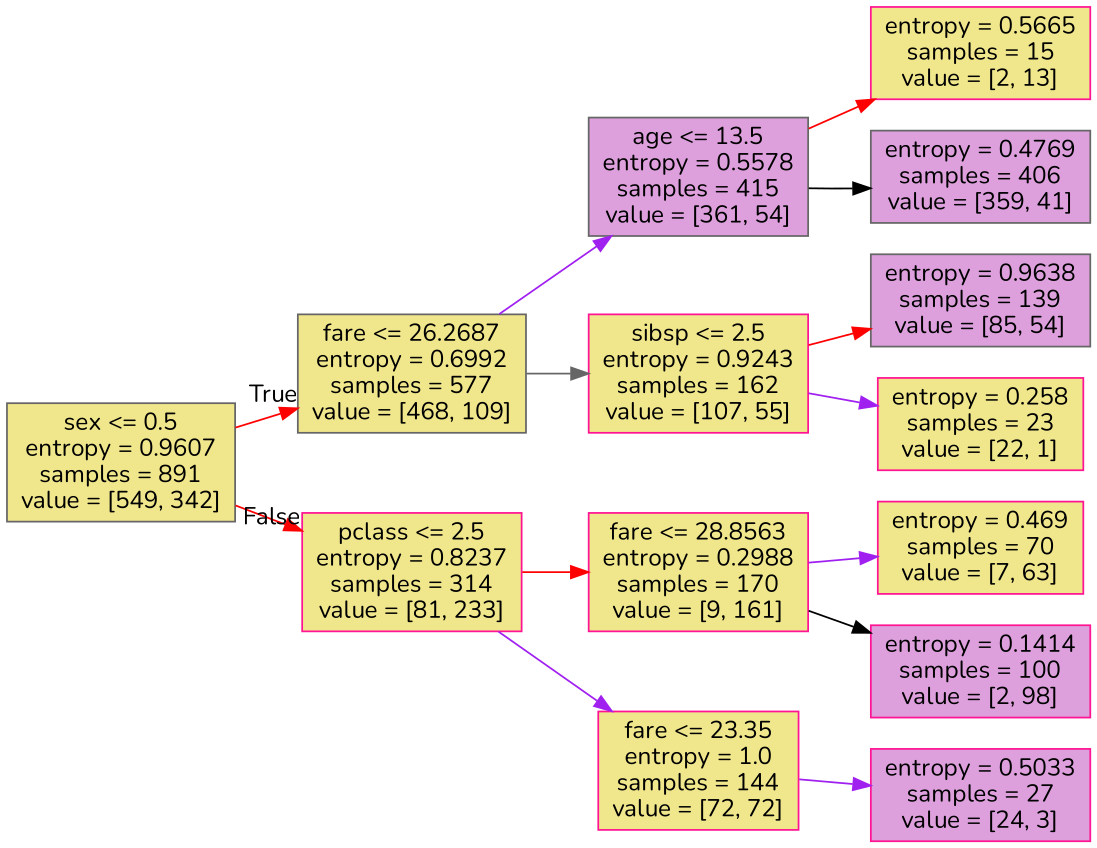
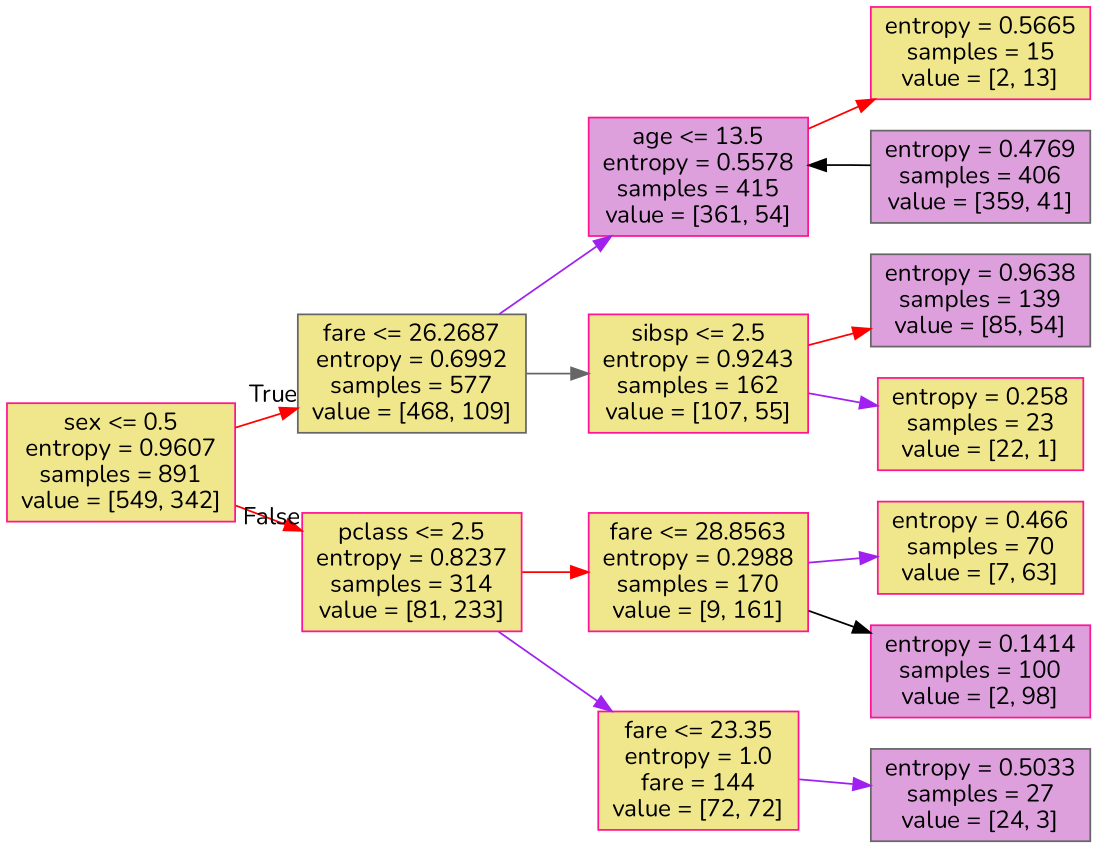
(698, 177) -> (698, 177)
(831, 189) -> (849, 165)
(121, 462) -> (121, 462)
(981, 548) -> (981, 548)
(698, 771) -> (698, 771)
(981, 795) -> (981, 795)
